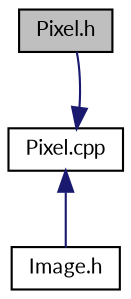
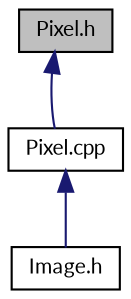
(80, 80) -> (52, 101)
